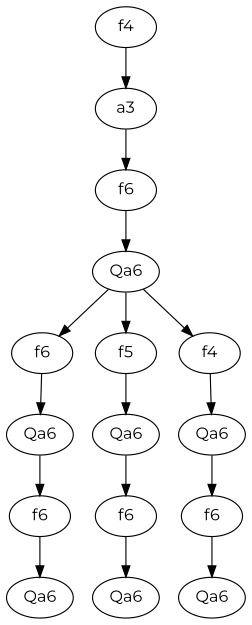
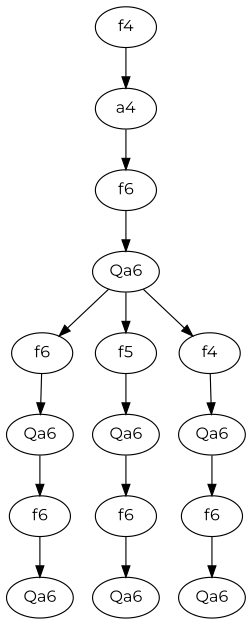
(126, 109) -> (126, 109)
